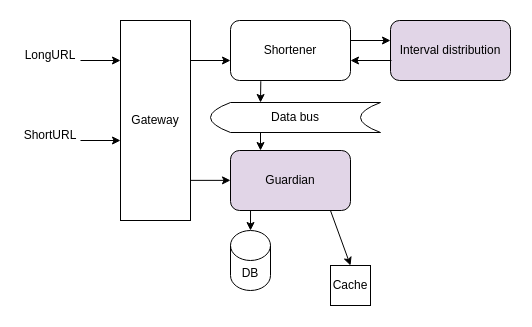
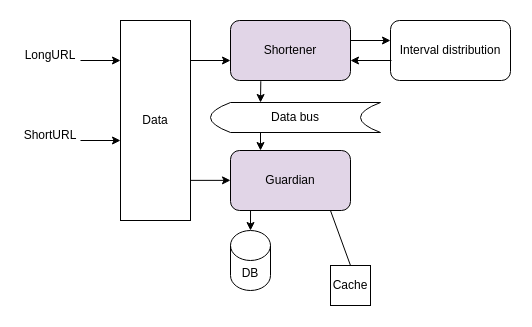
(291, 51) -> (291, 51)
(451, 51) -> (451, 51)
(156, 121) -> (156, 121)
(348, 258) -> (348, 260)
